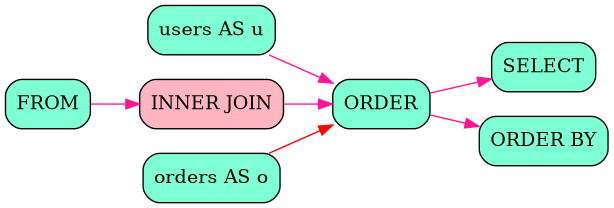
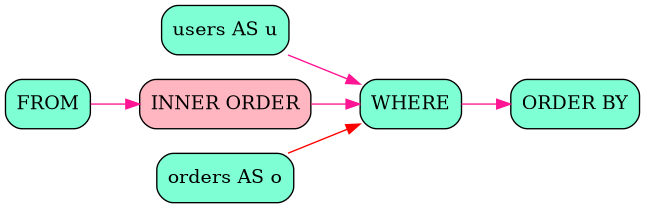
(544, 67) -> none
(212, 104) -> (225, 104)
(381, 104) -> (411, 104)
